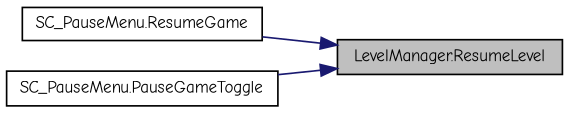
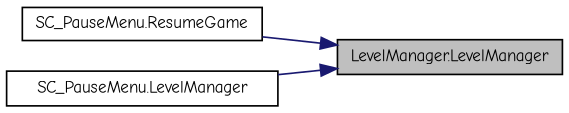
(450, 57) -> (450, 57)
(142, 88) -> (142, 88)
